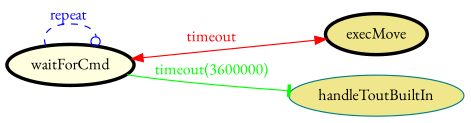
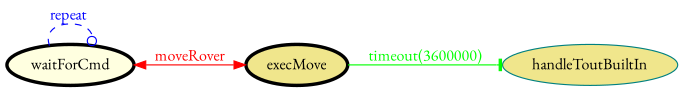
(212, 37) -> (190, 56)
(206, 84) -> (422, 65)
